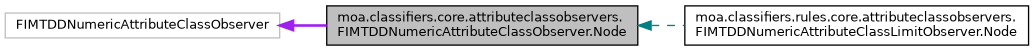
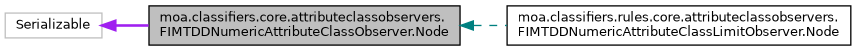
(142, 25) -> (54, 25)
